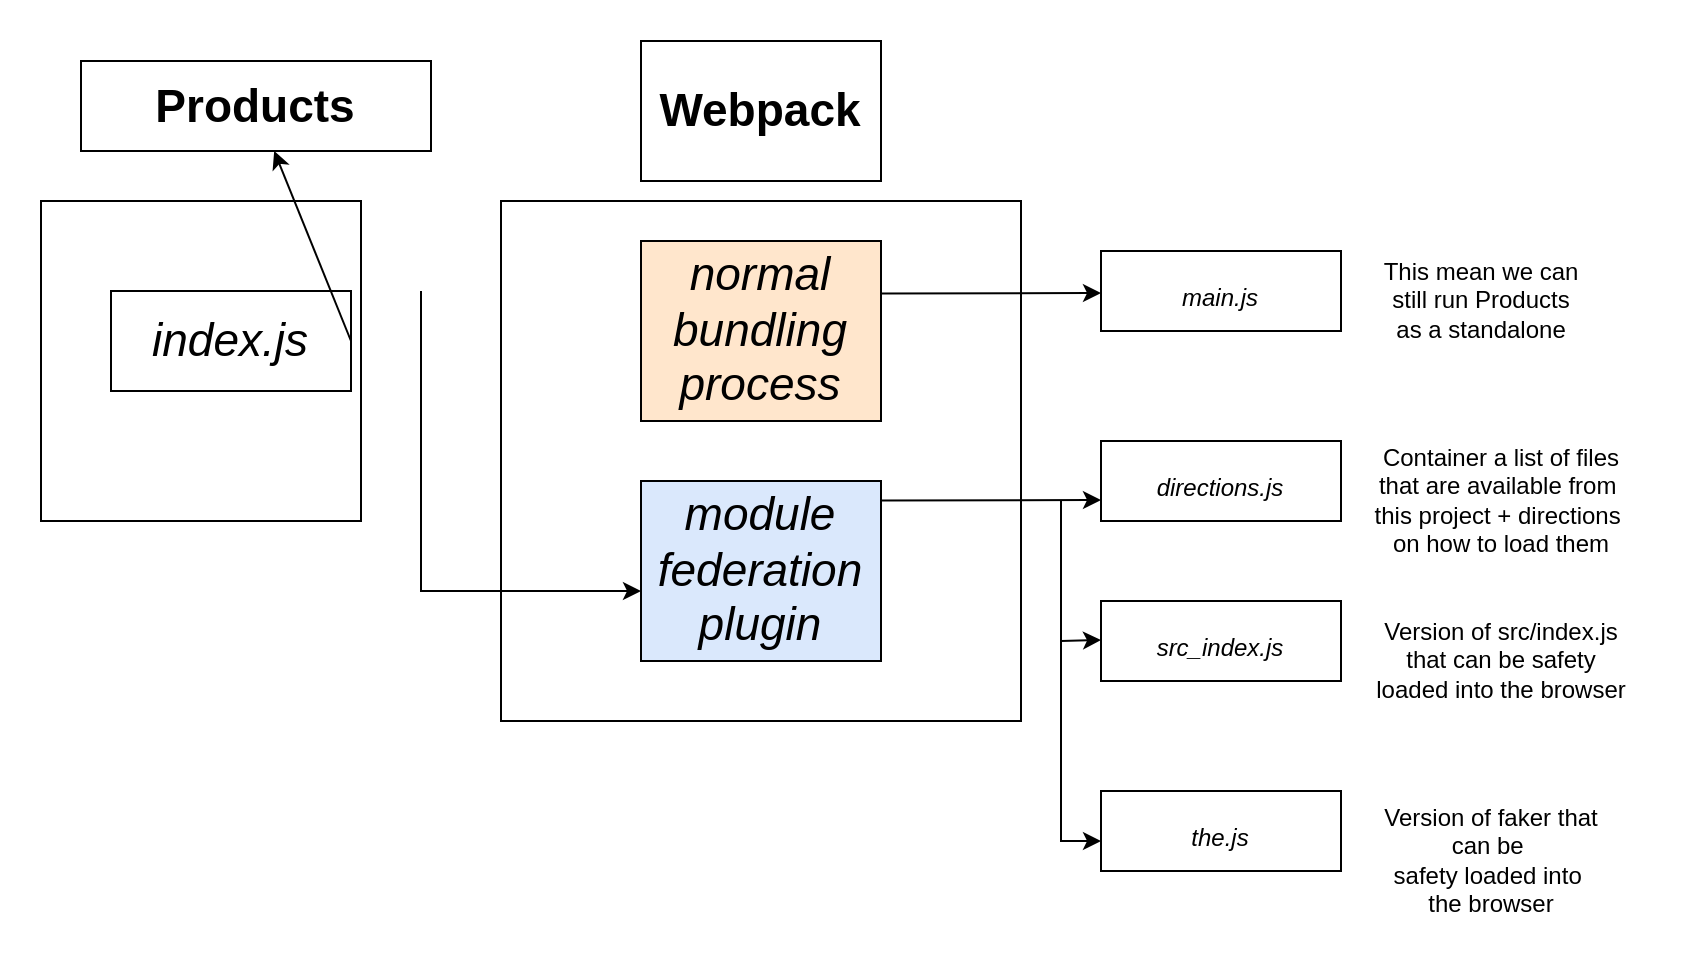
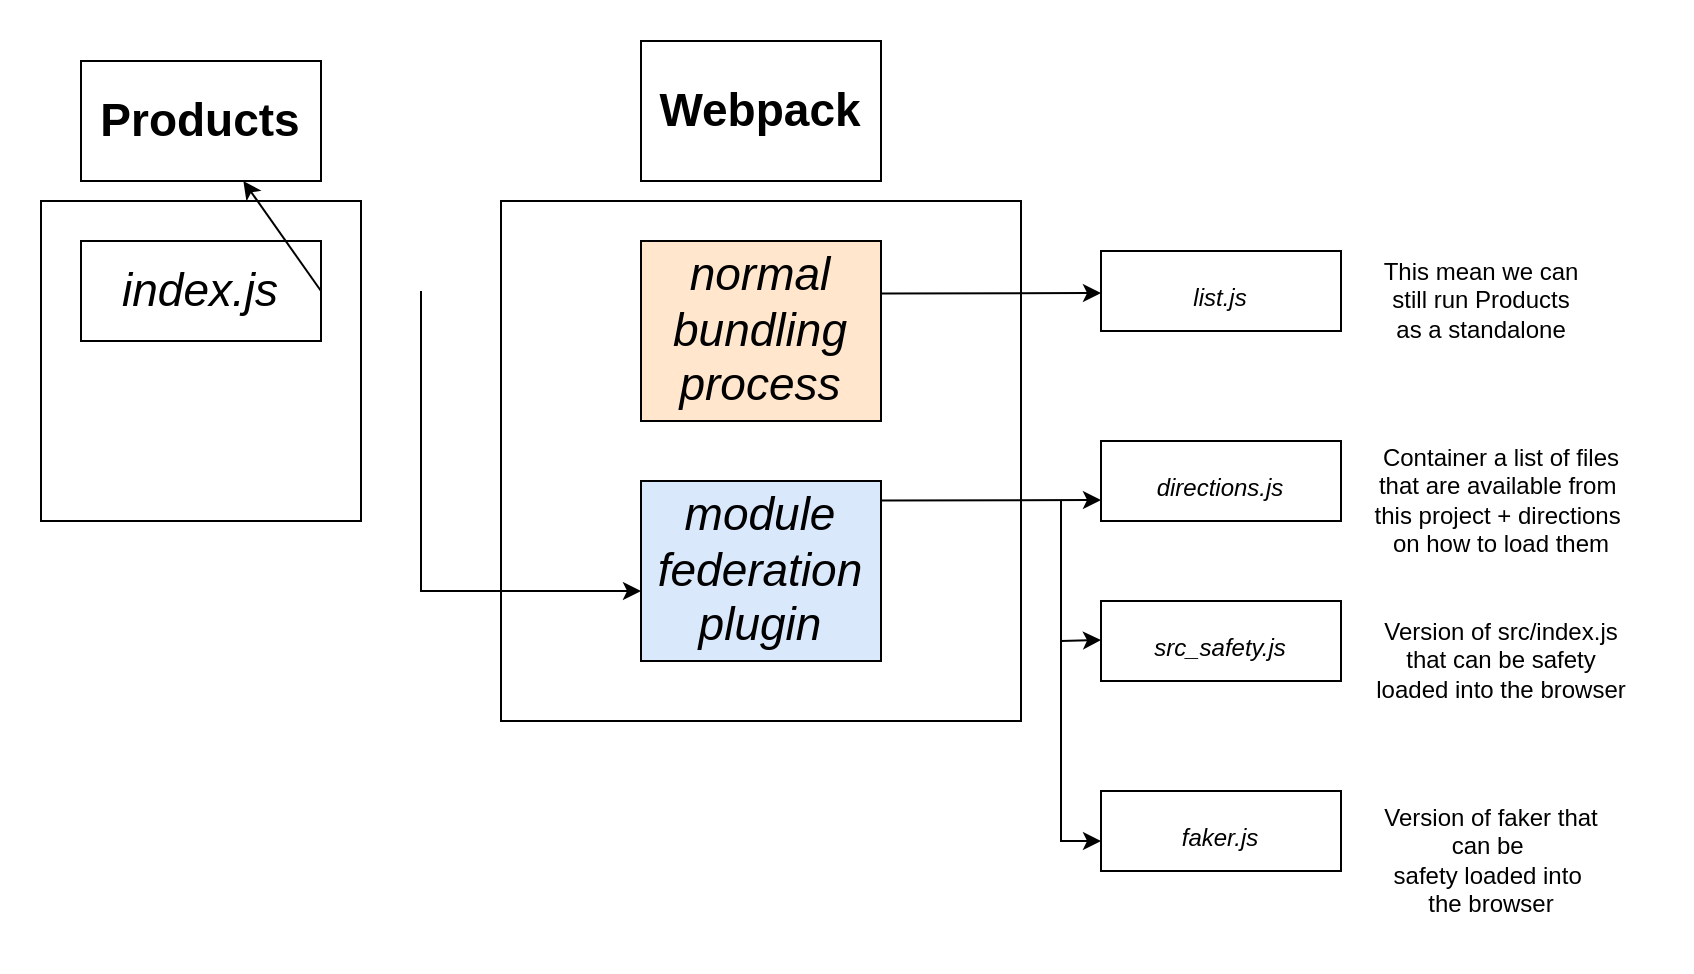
(256, 106) -> (201, 121)
(1221, 291) -> (1221, 291)
(231, 341) -> (201, 291)
(1221, 641) -> (1221, 641)
(1221, 831) -> (1221, 831)
